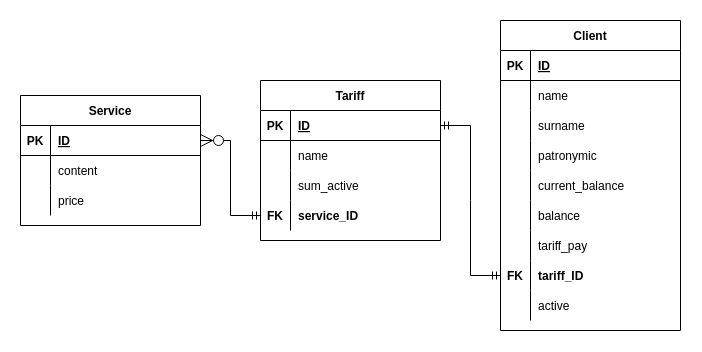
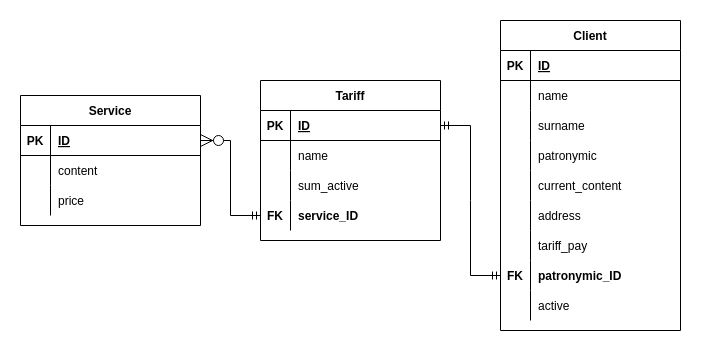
(587, 186) -> (588, 186)
(560, 216) -> (562, 216)
(567, 276) -> (580, 276)
